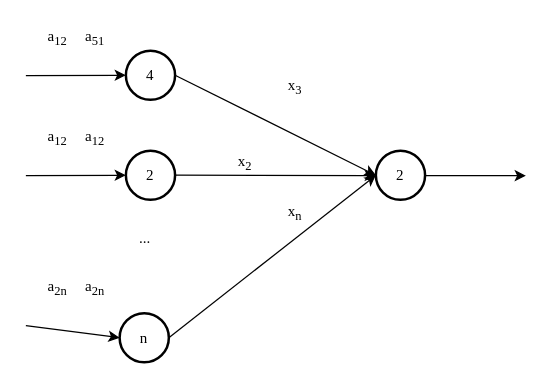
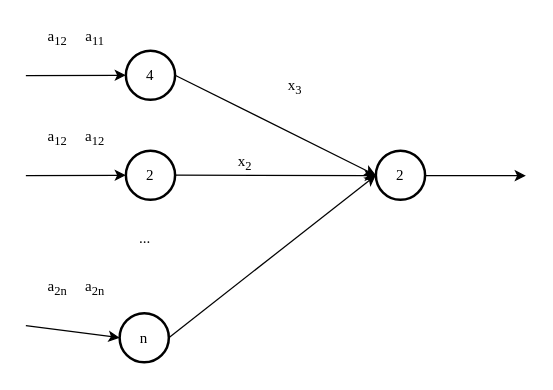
(95, 38) -> (95, 38)
(294, 213) -> none
